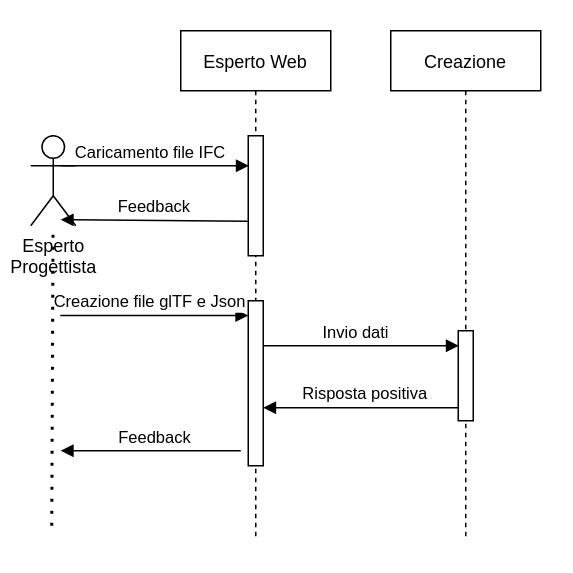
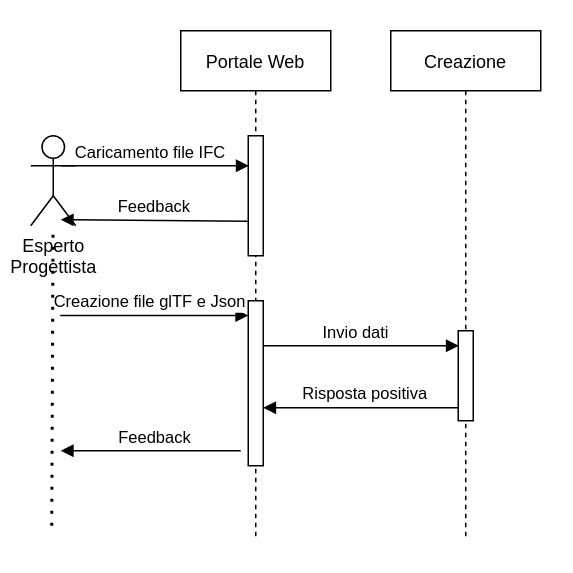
(255, 62) -> (255, 62)
